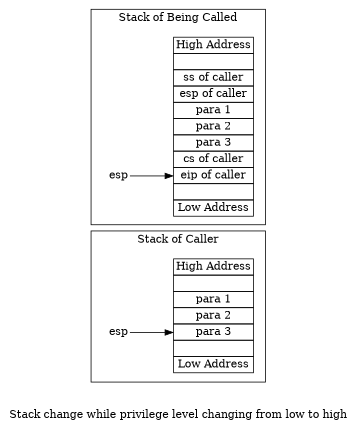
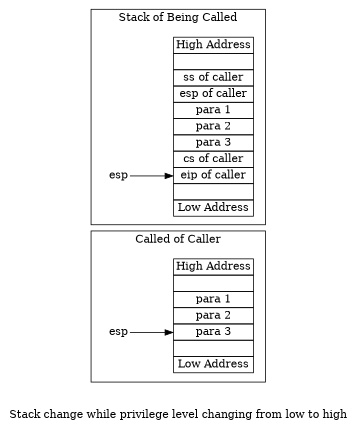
(178, 240) -> (178, 240)
